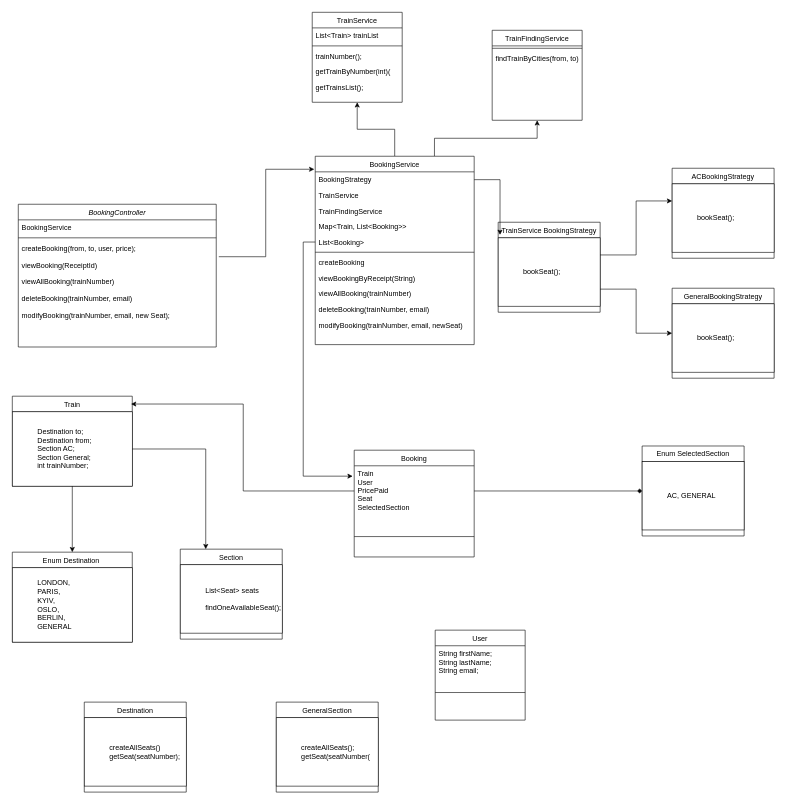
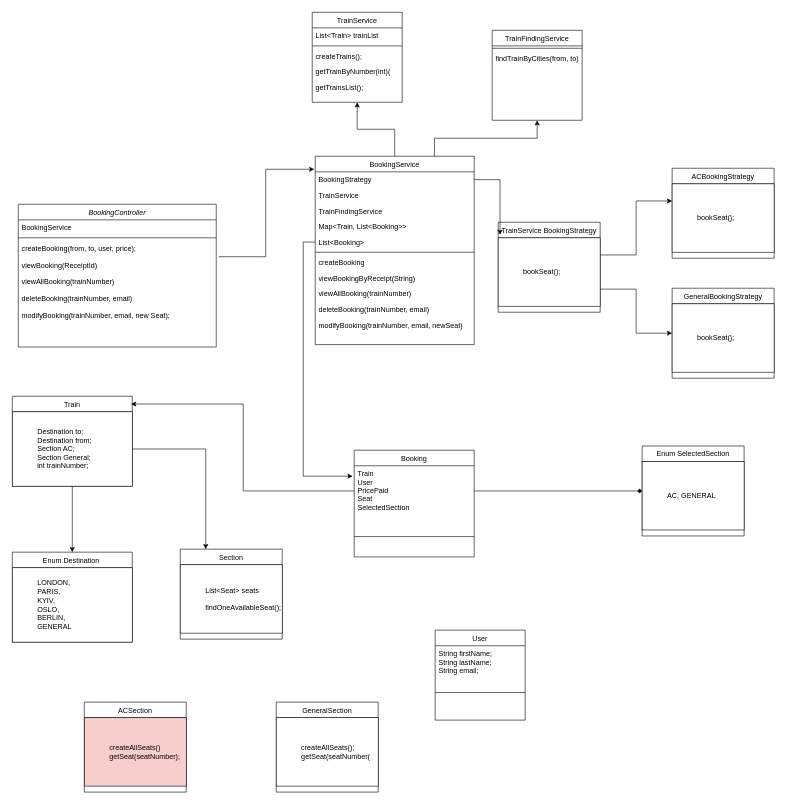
(342, 56) -> (344, 56)
(135, 710) -> (135, 710)
(135, 752) -> (135, 752)
